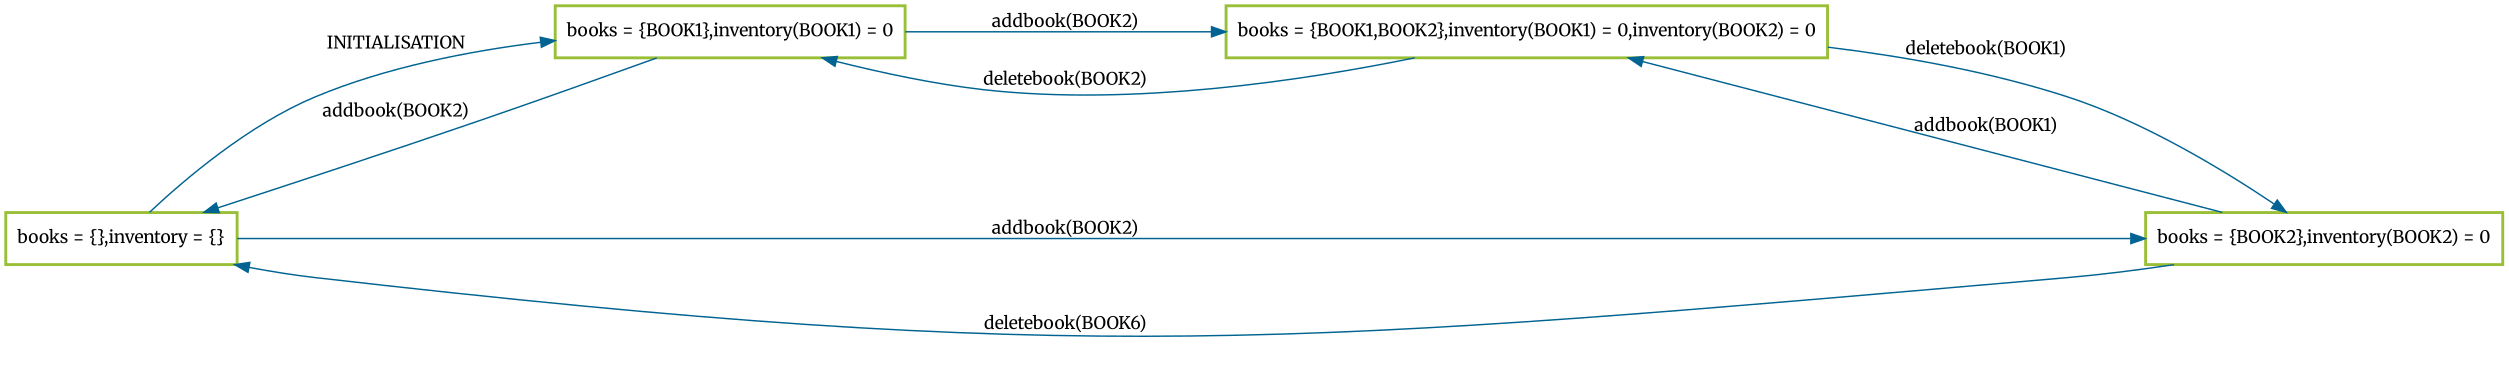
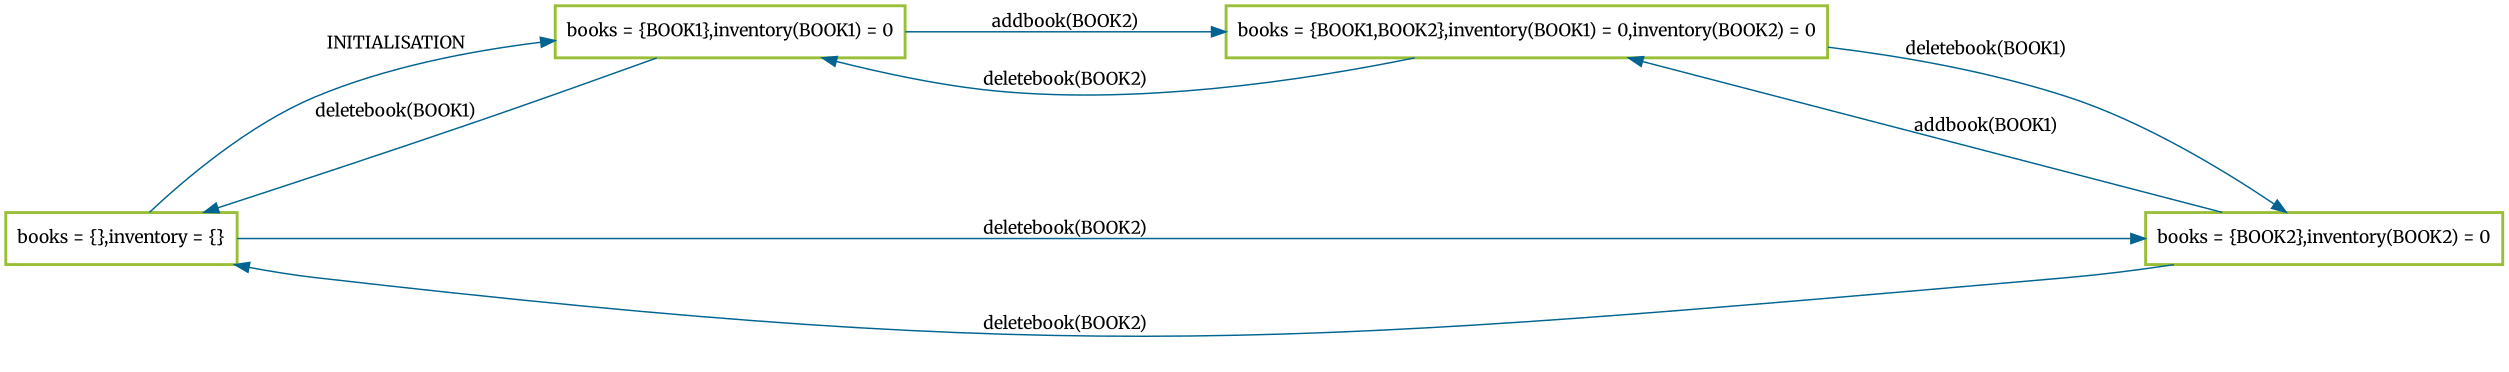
(396, 112) -> (396, 112)
(1066, 229) -> (1066, 229)
(1066, 325) -> (1066, 325)
